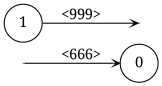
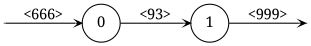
none -> (152, 23)
